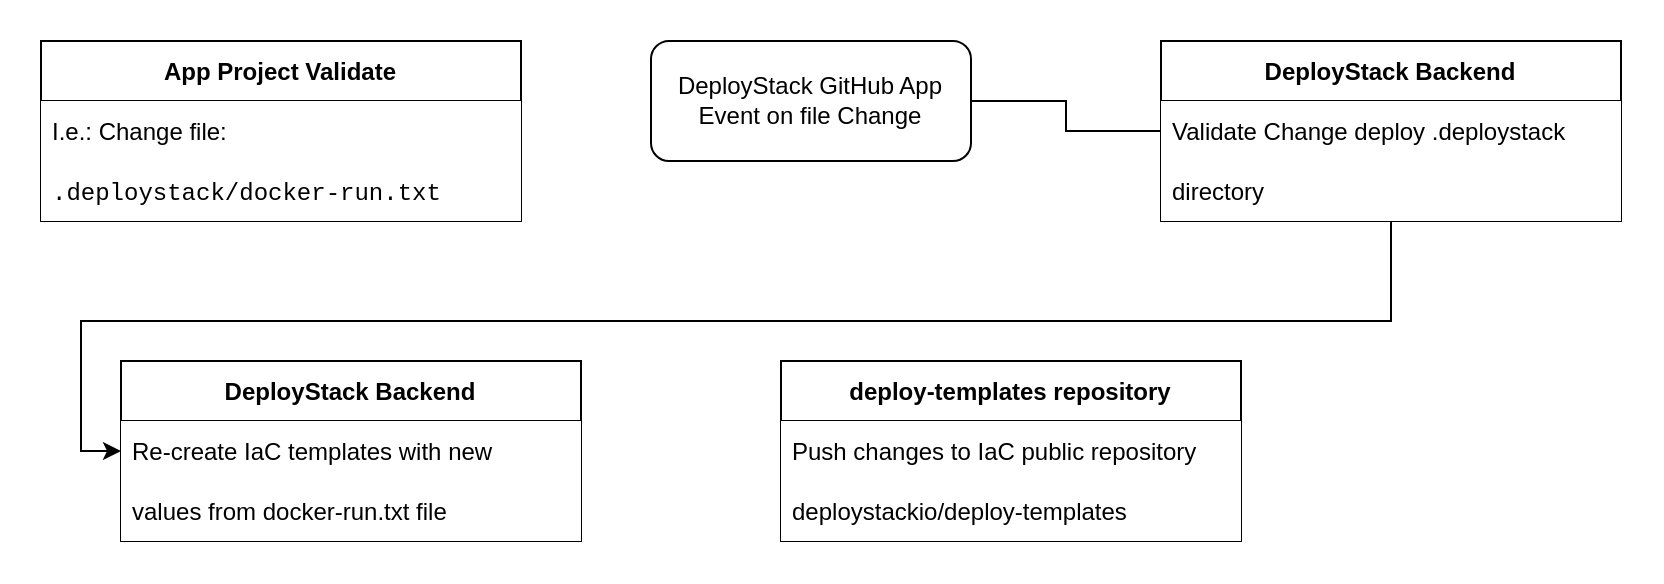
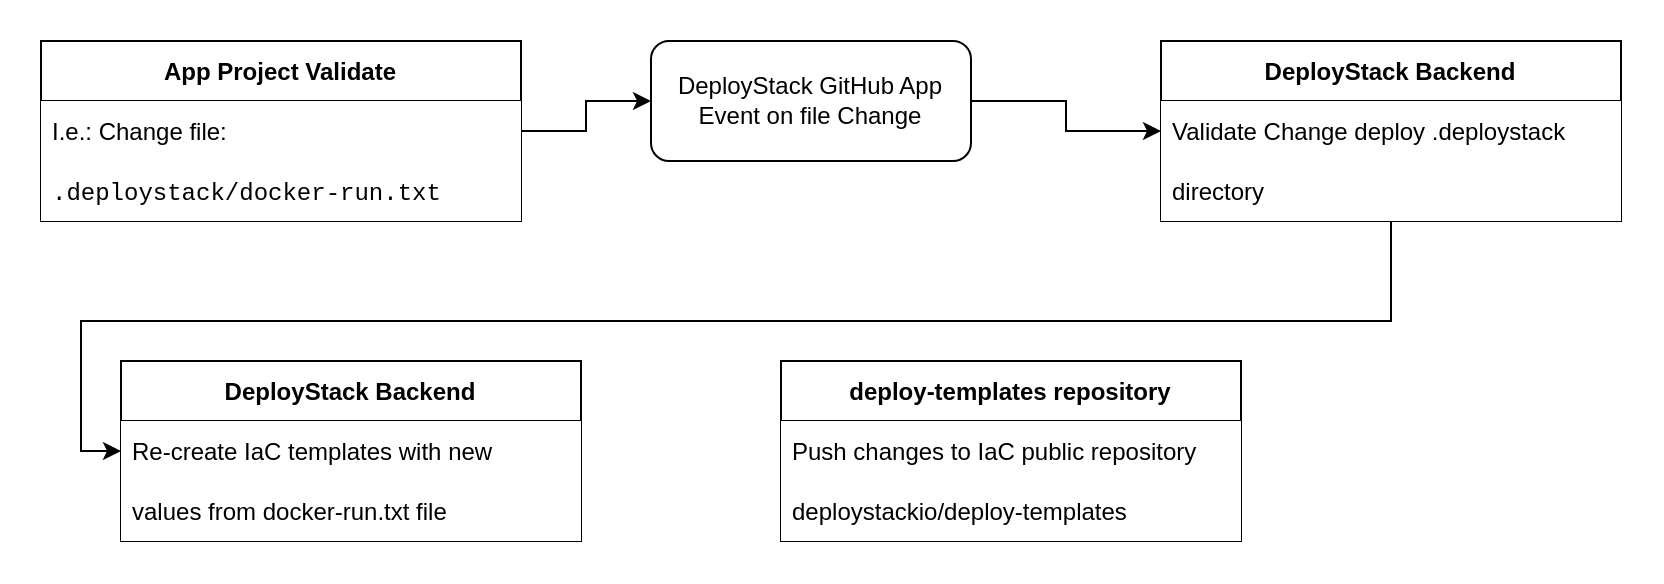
none -> (586, 121)
(1151, 131) -> (1146, 131)
